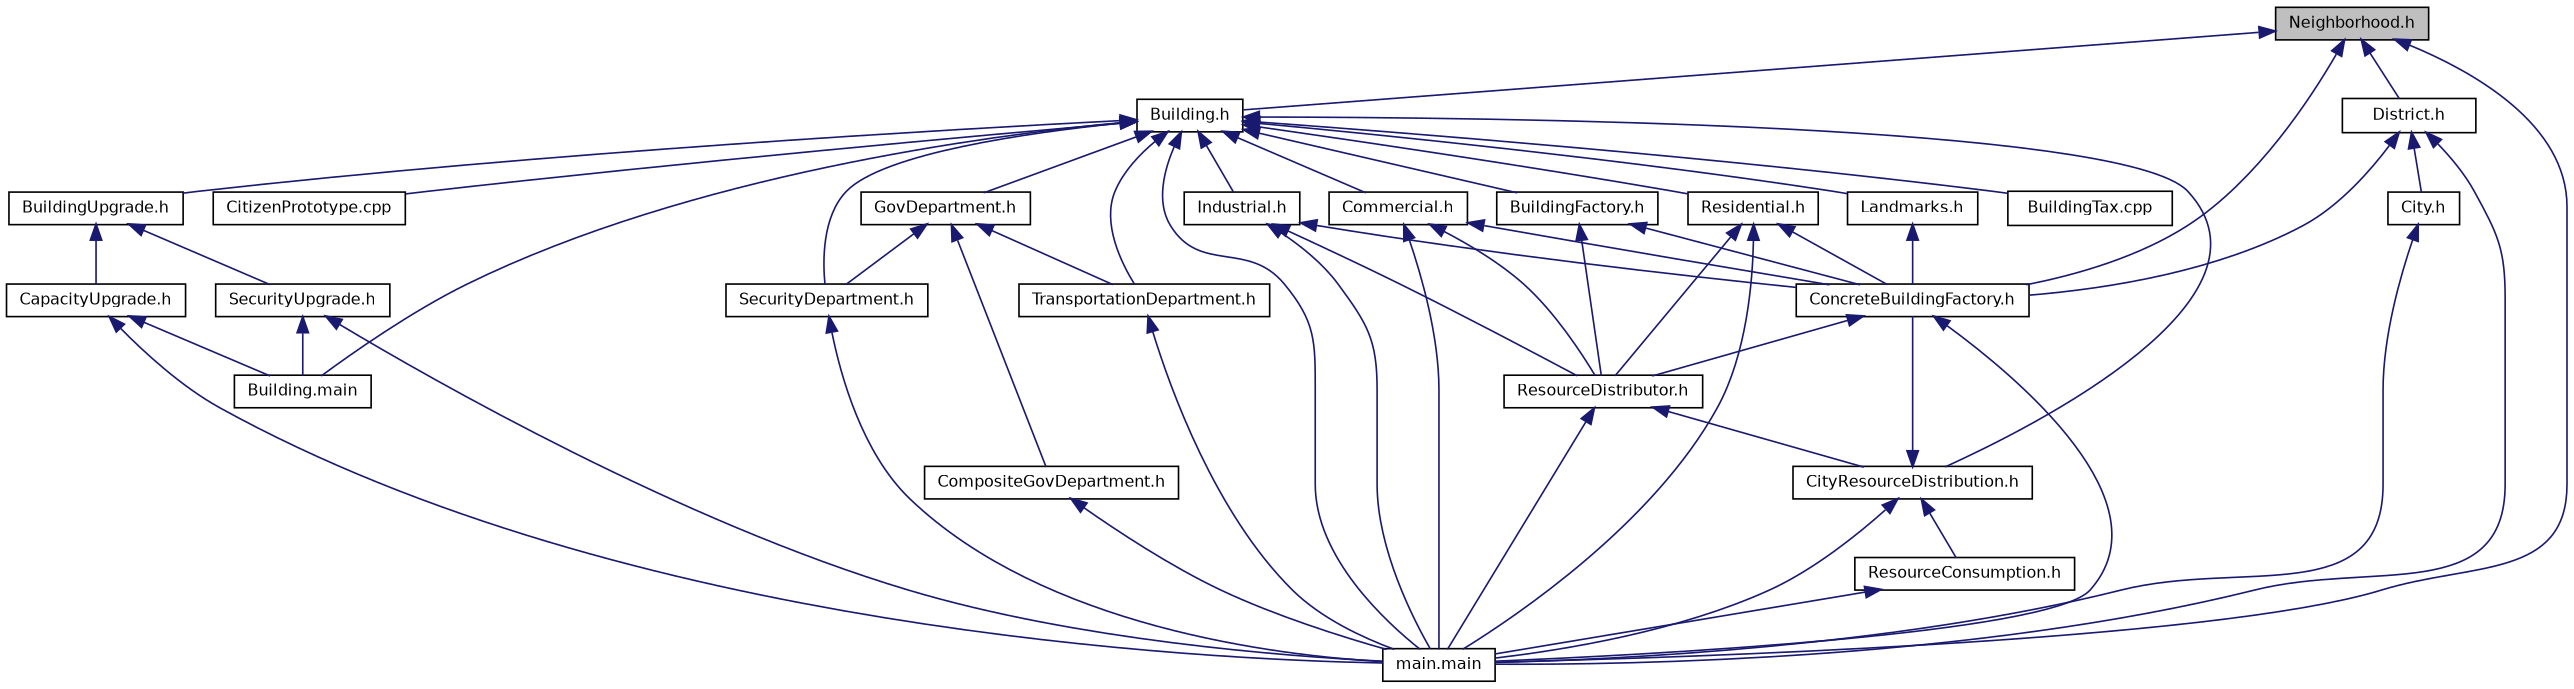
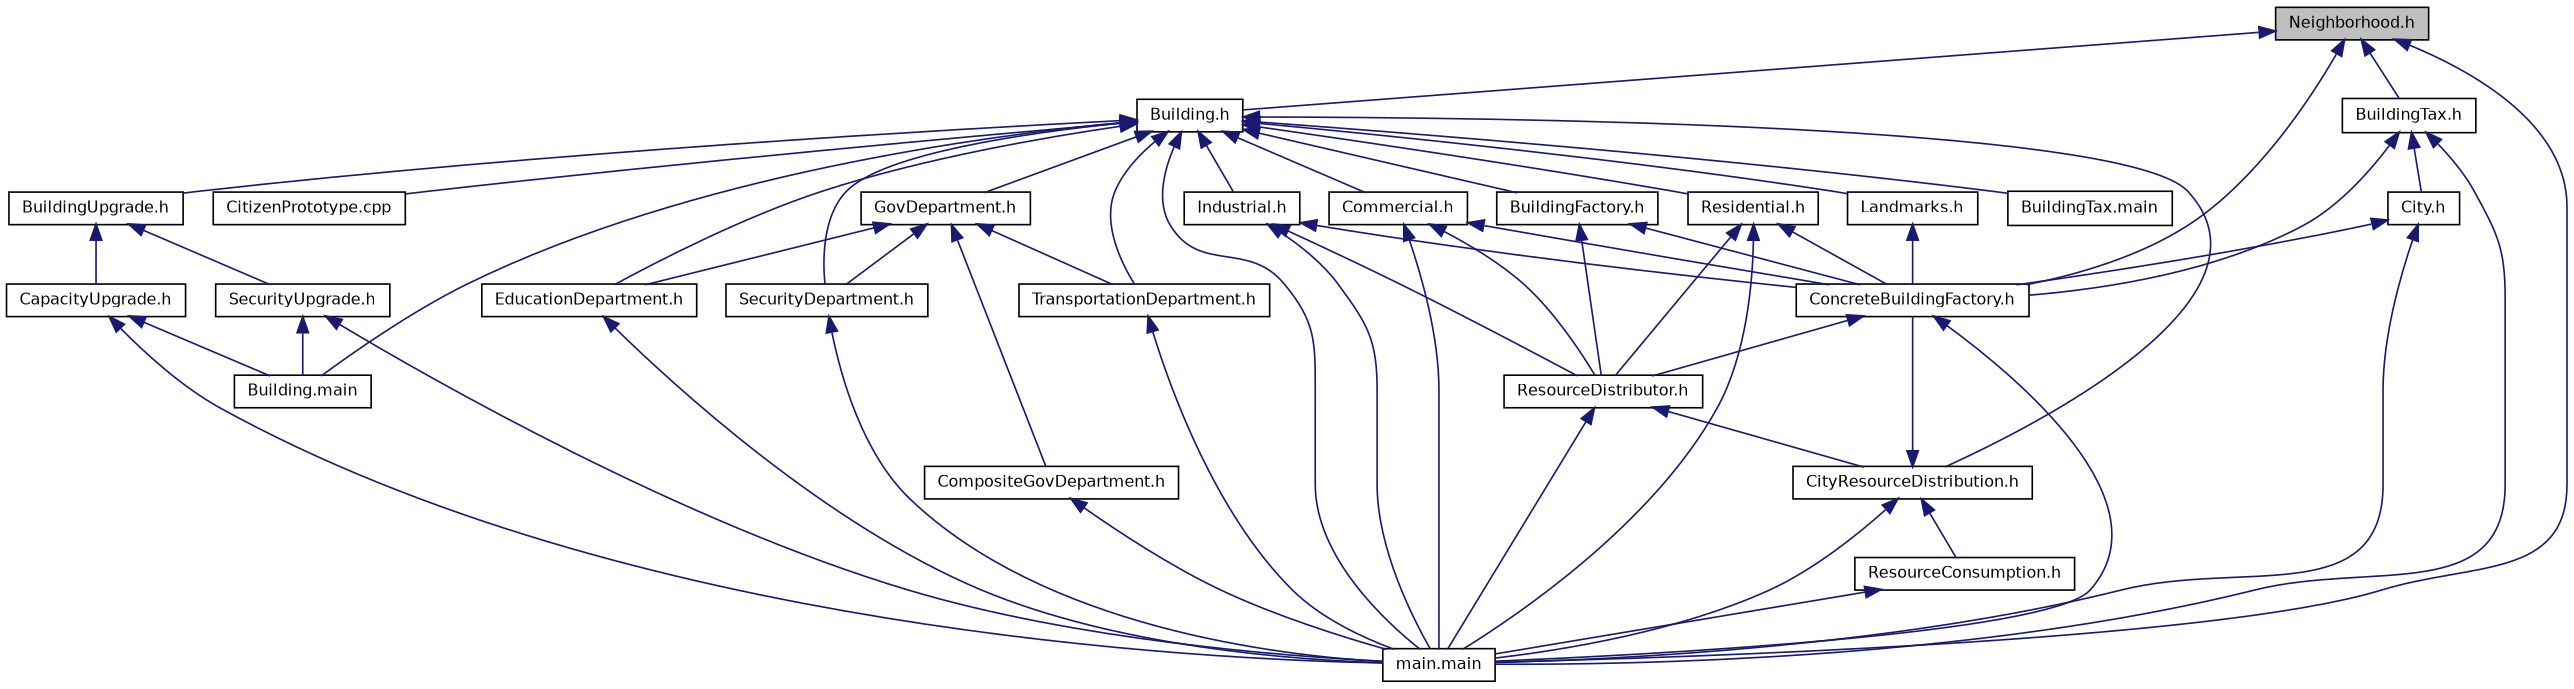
(2409, 116) -> (2409, 116)
(2090, 208) -> (2090, 208)
none -> (2186, 259)
none -> (589, 300)
